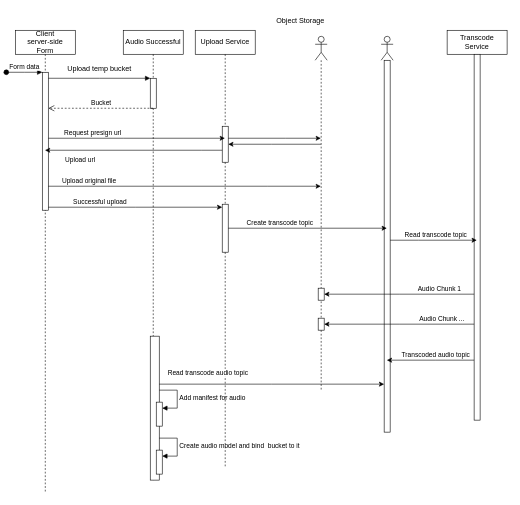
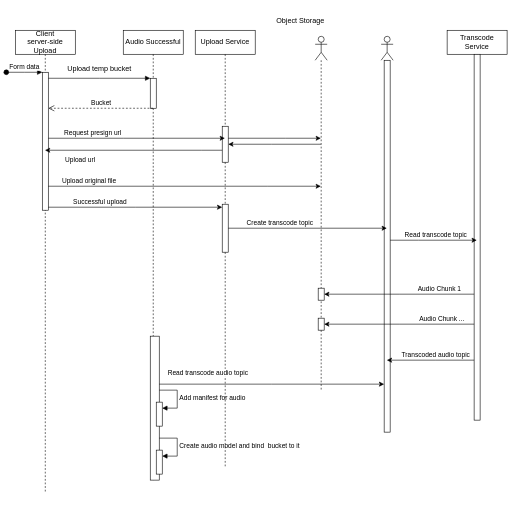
(45, 42) -> (45, 42)
